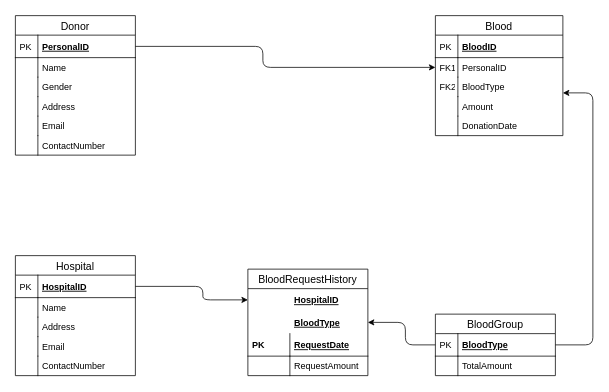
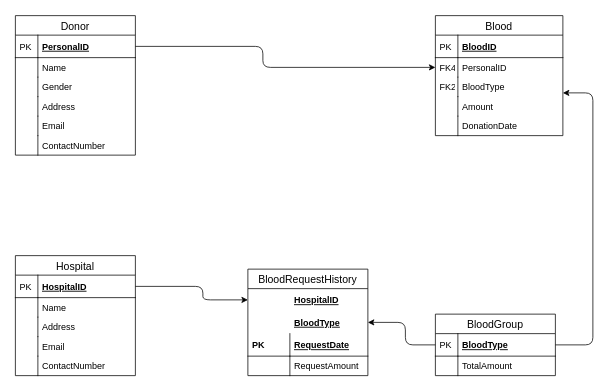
(447, 68) -> (447, 68)
